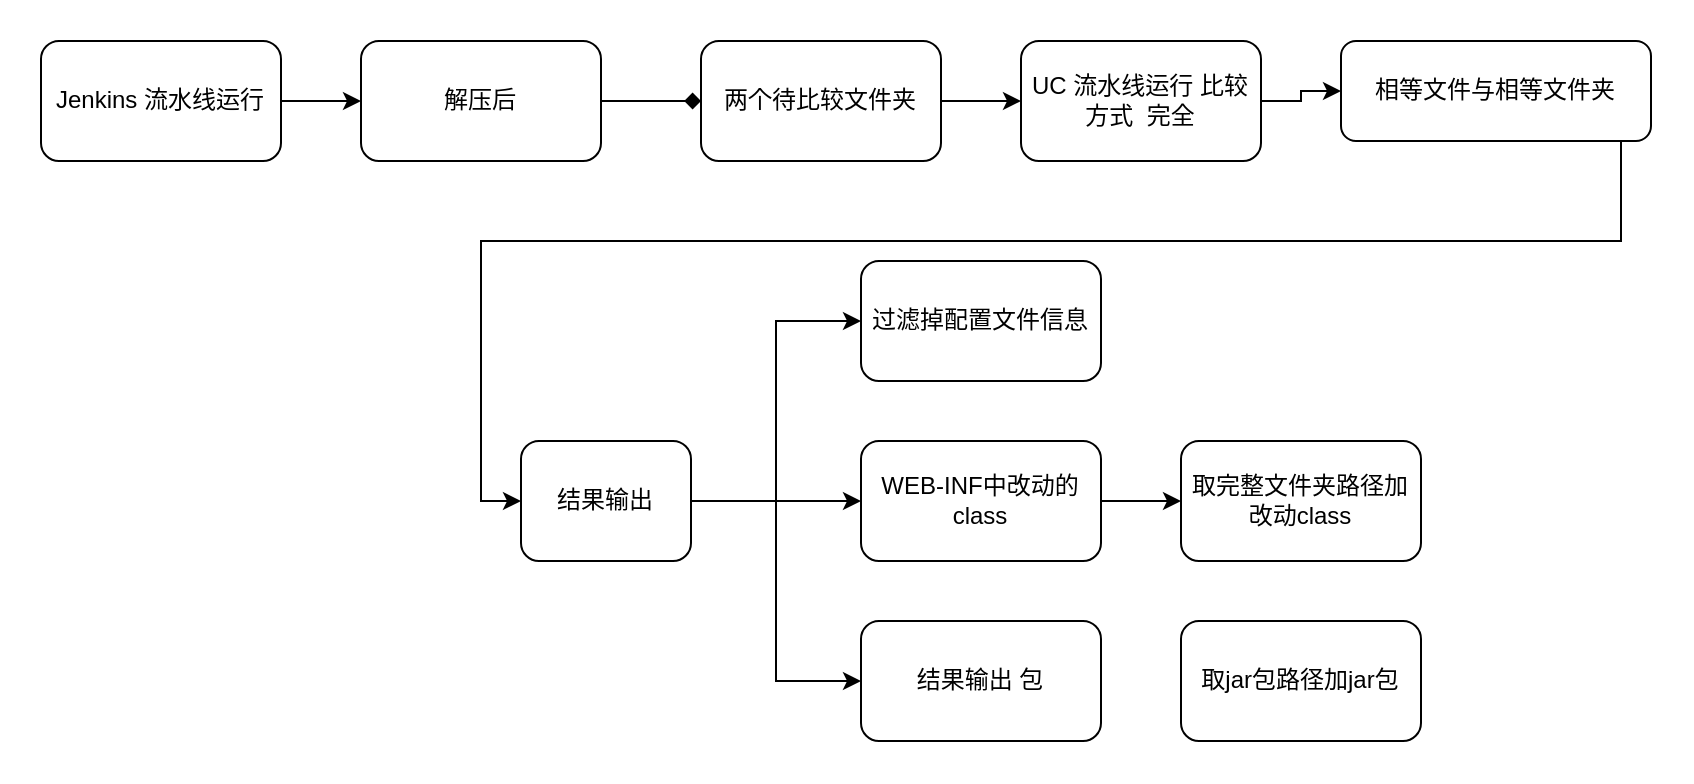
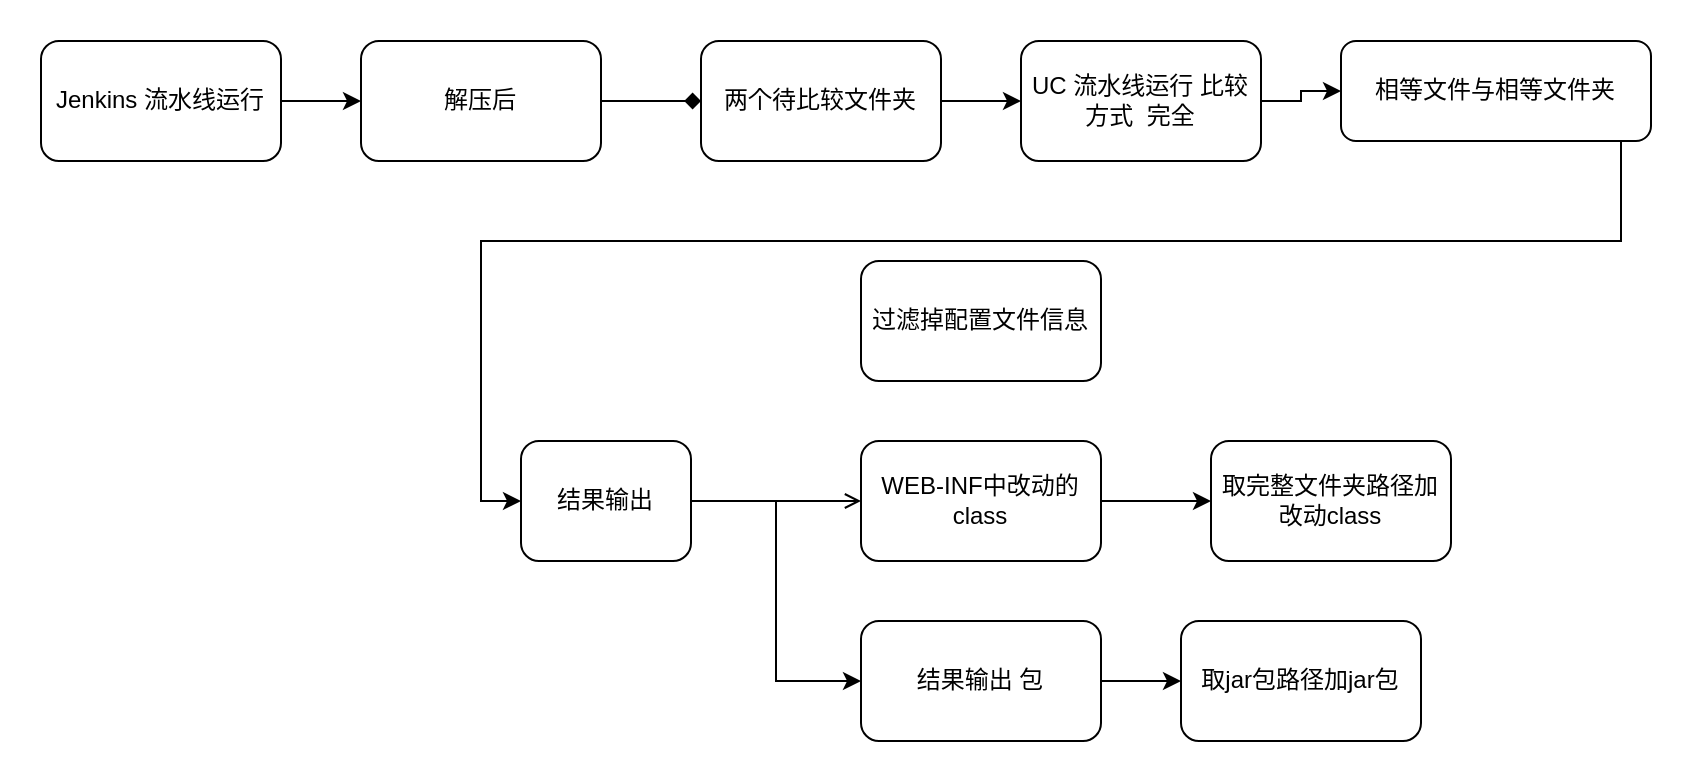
(776, 374) -> none
(846, 501) -> (848, 501)
(1301, 501) -> (1331, 501)
none -> (1134, 681)
